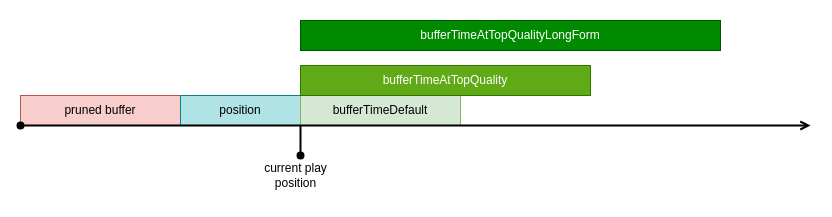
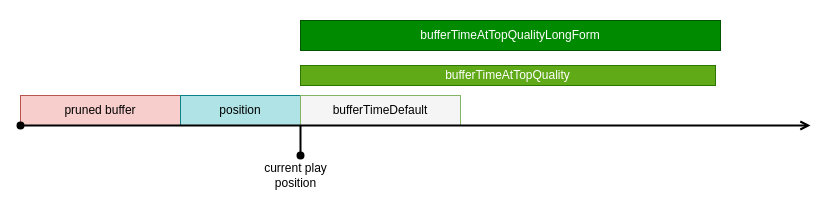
(446, 81) -> (508, 76)
(381, 111) -> (381, 111)
